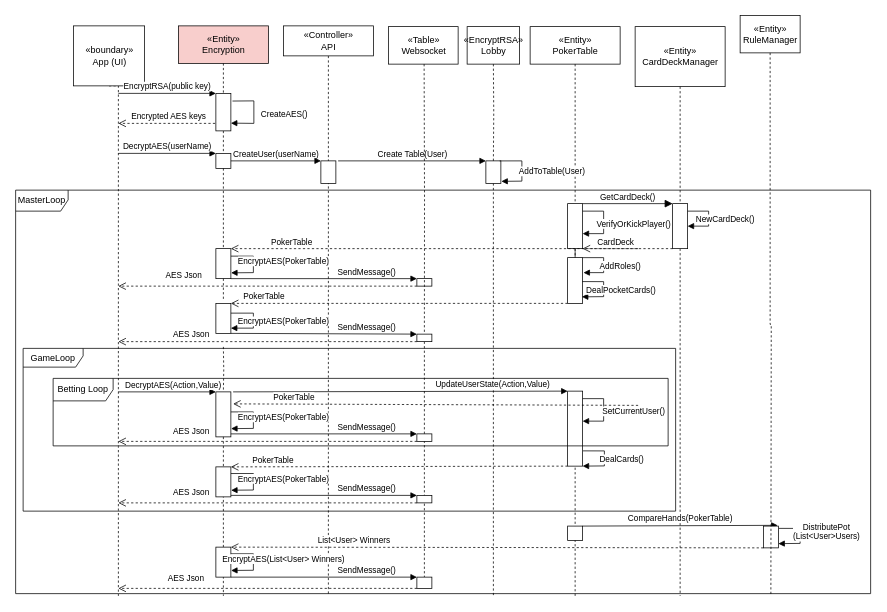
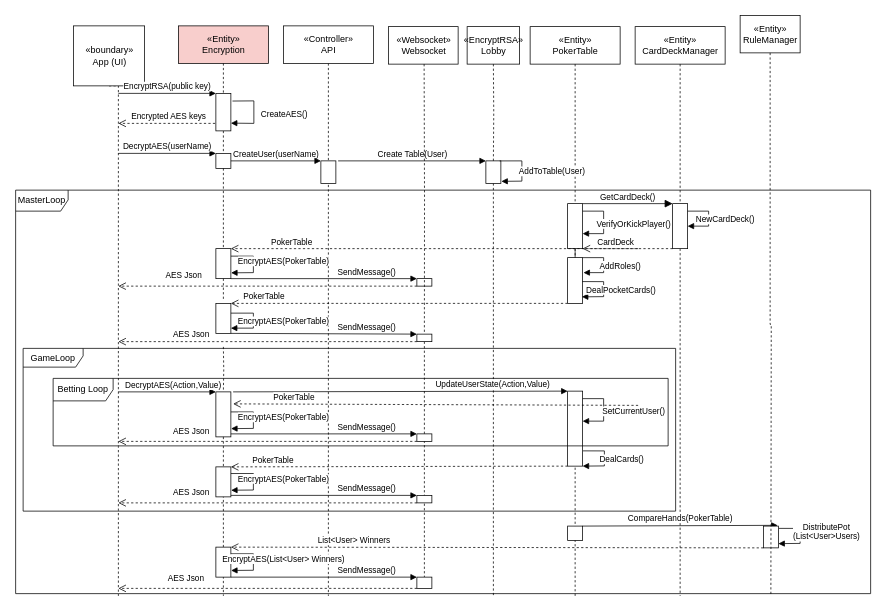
(328, 41) -> (328, 45)
(424, 45) -> (424, 45)
(680, 57) -> (680, 45)
